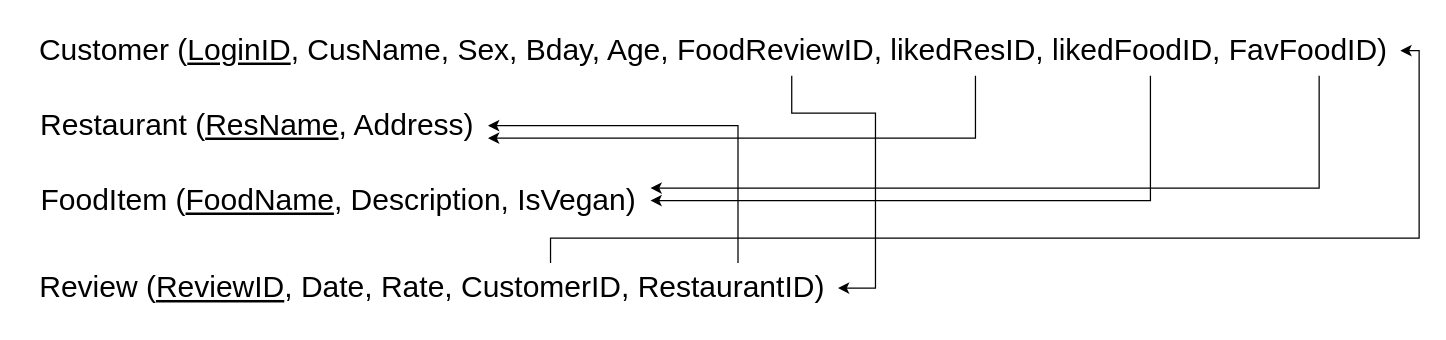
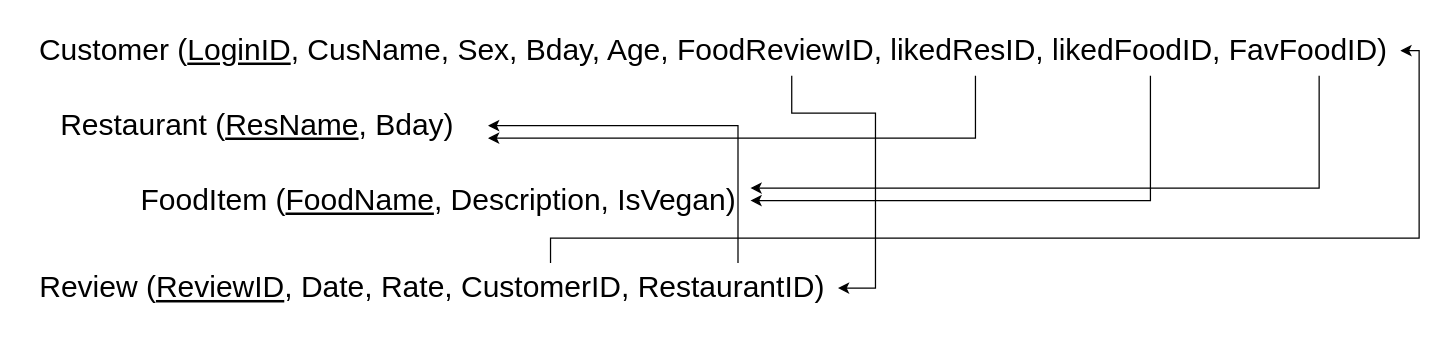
(258, 126) -> (258, 126)
(338, 201) -> (438, 201)
